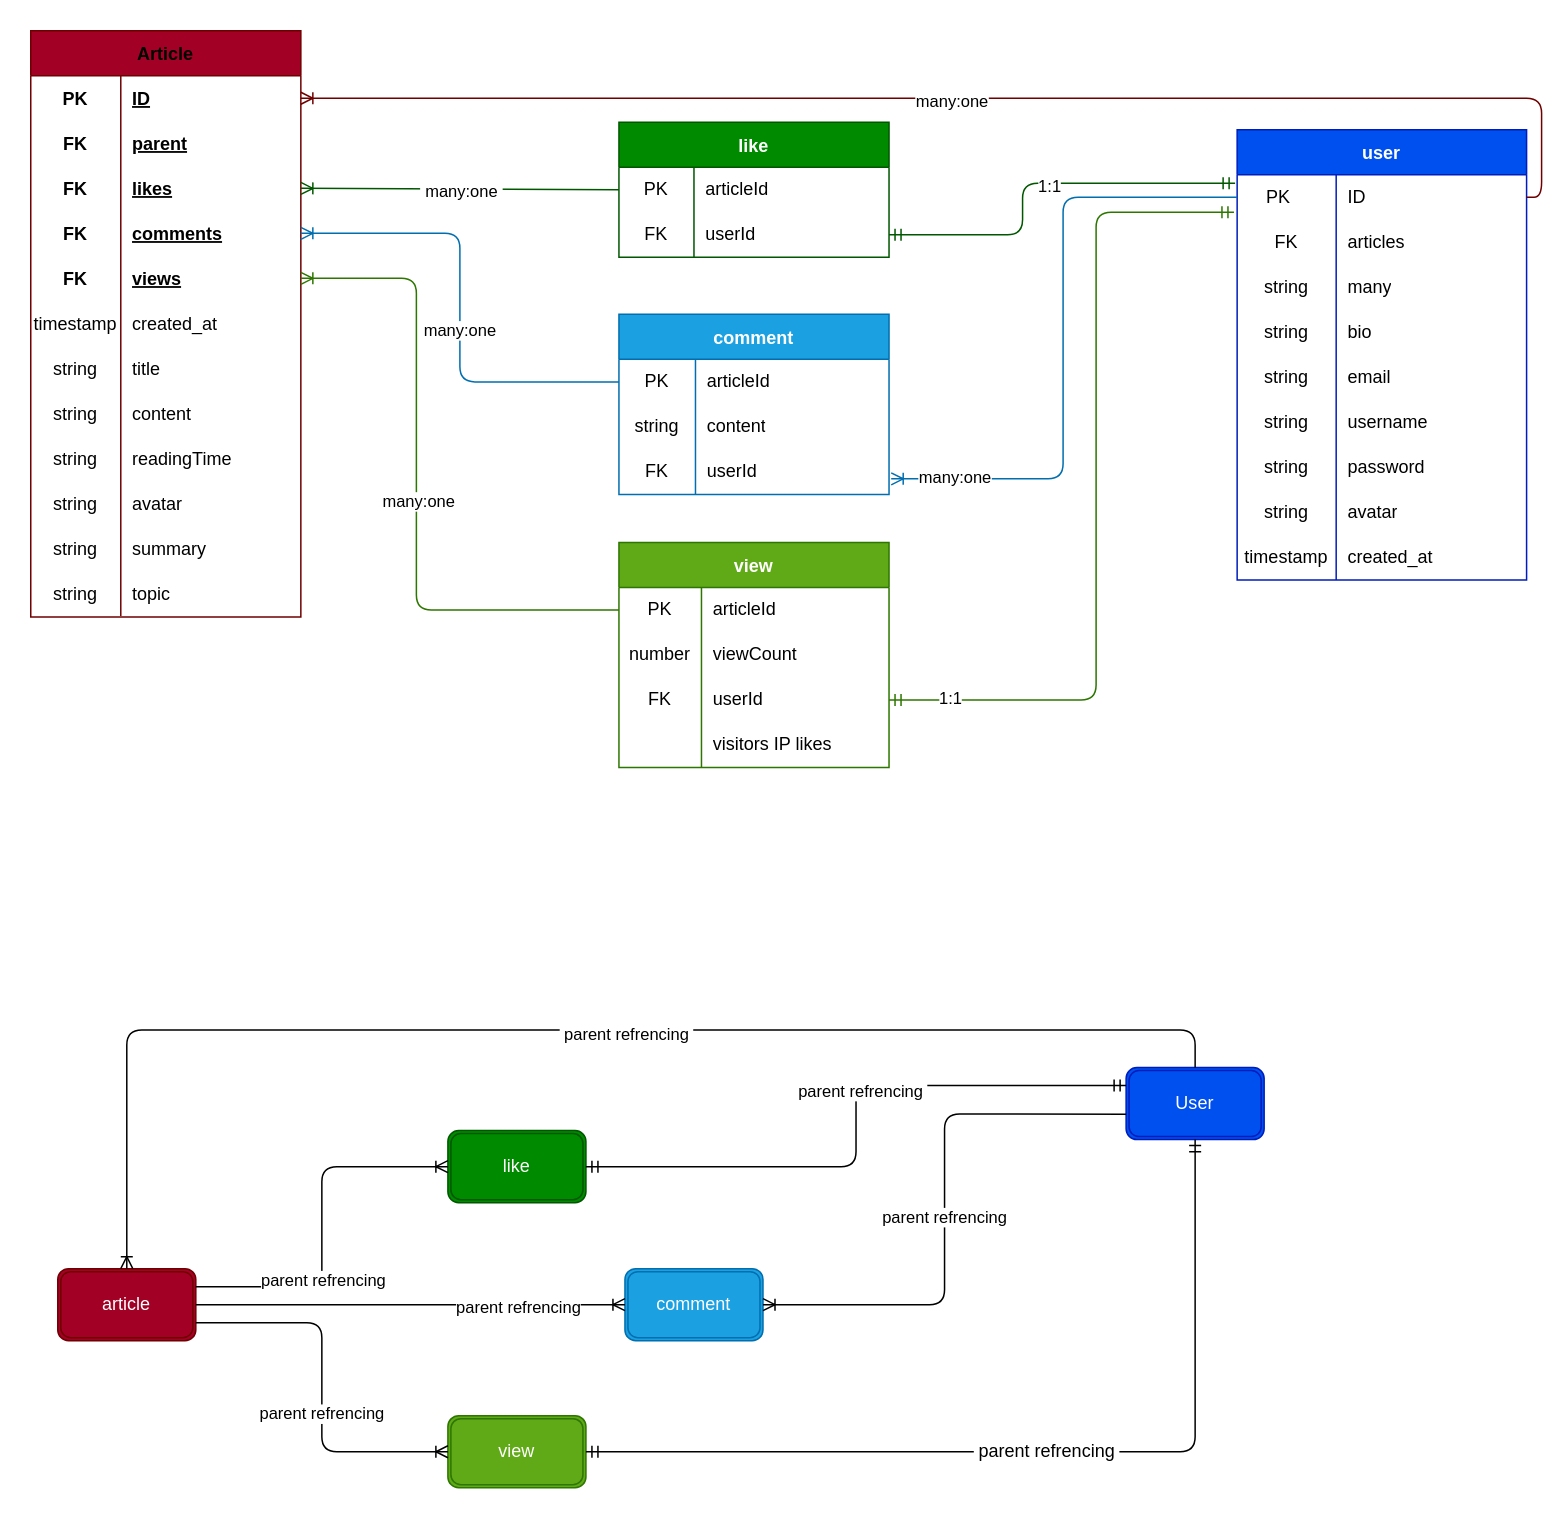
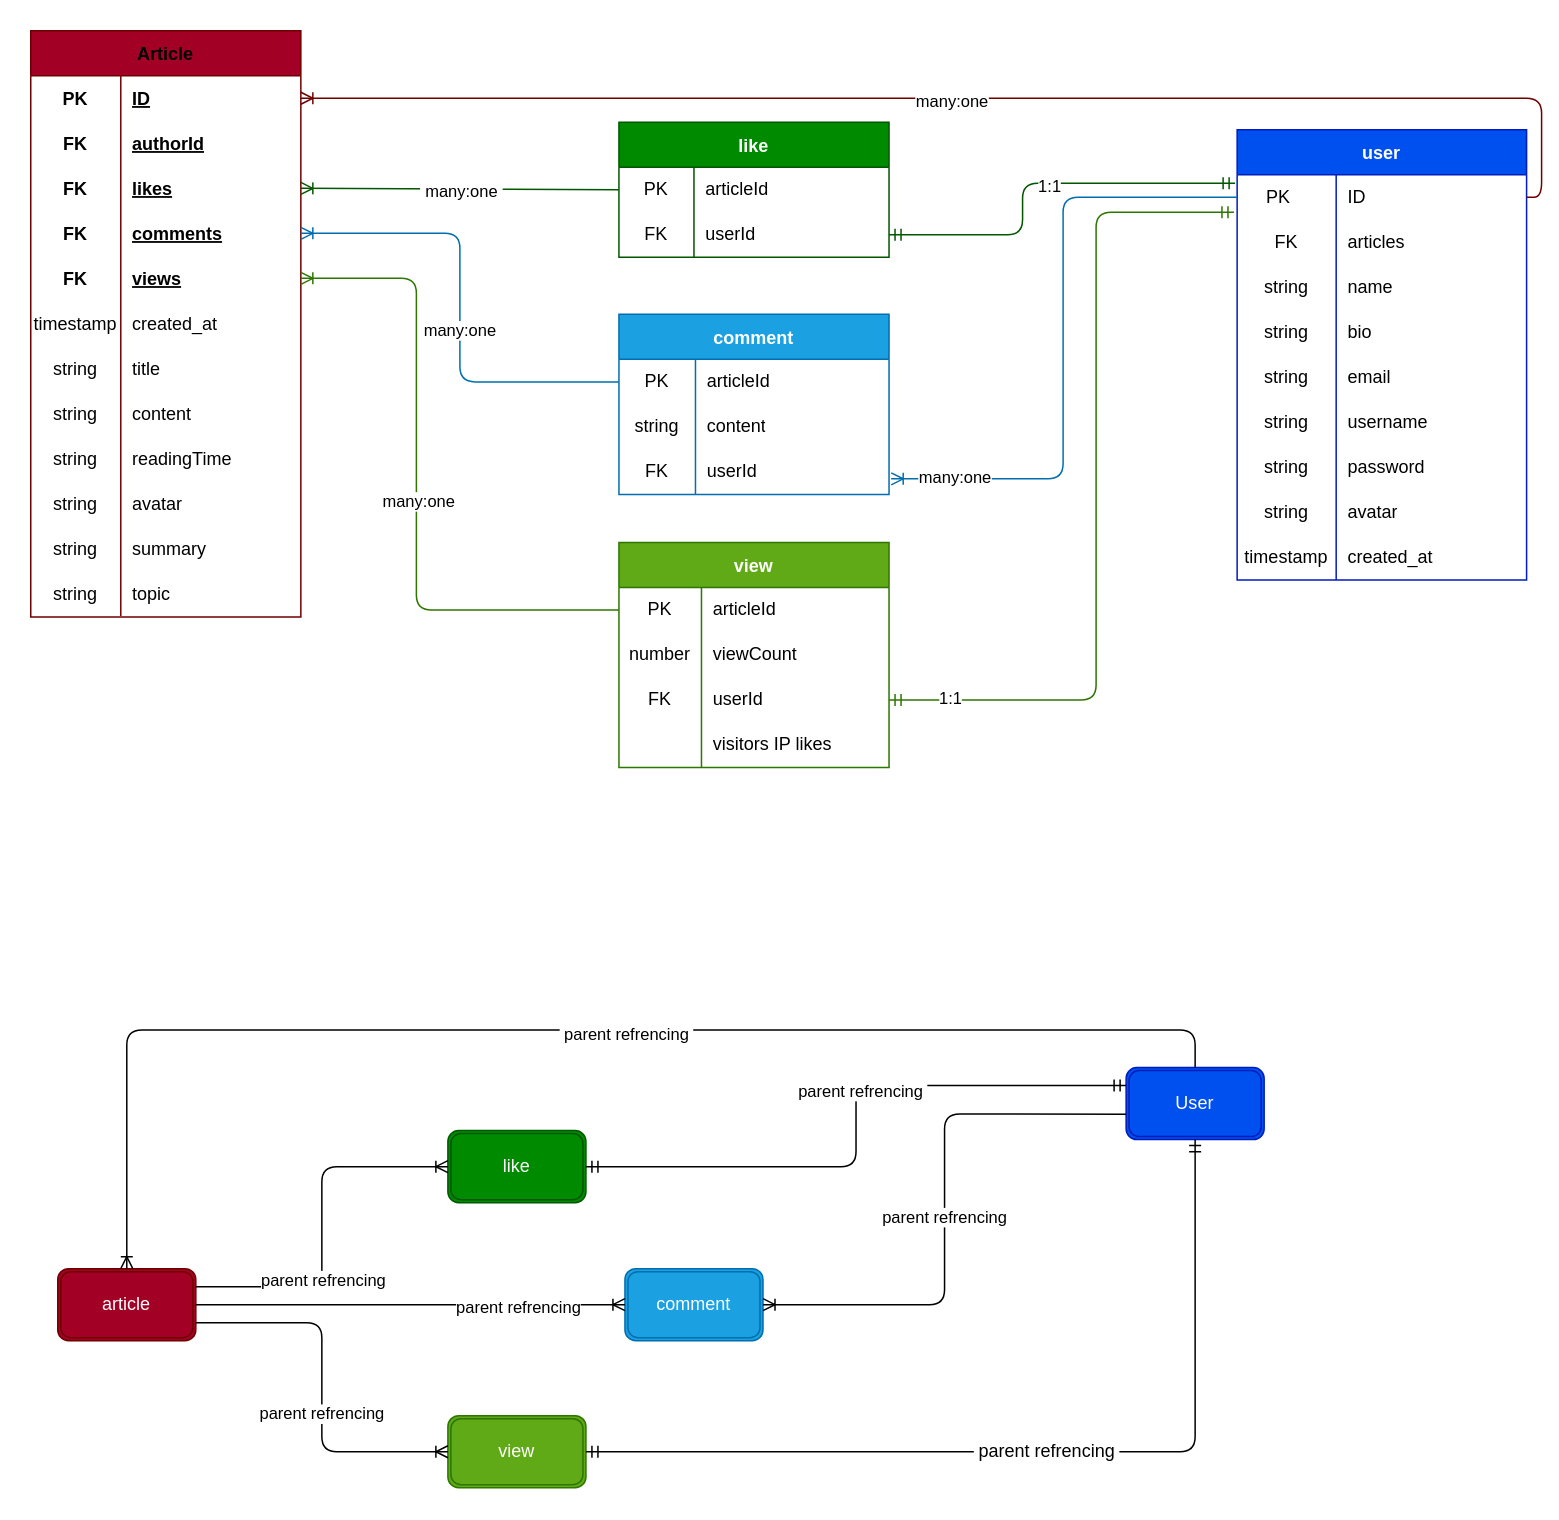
(162, 144) -> (172, 144)
(1368, 287) -> (1368, 287)
